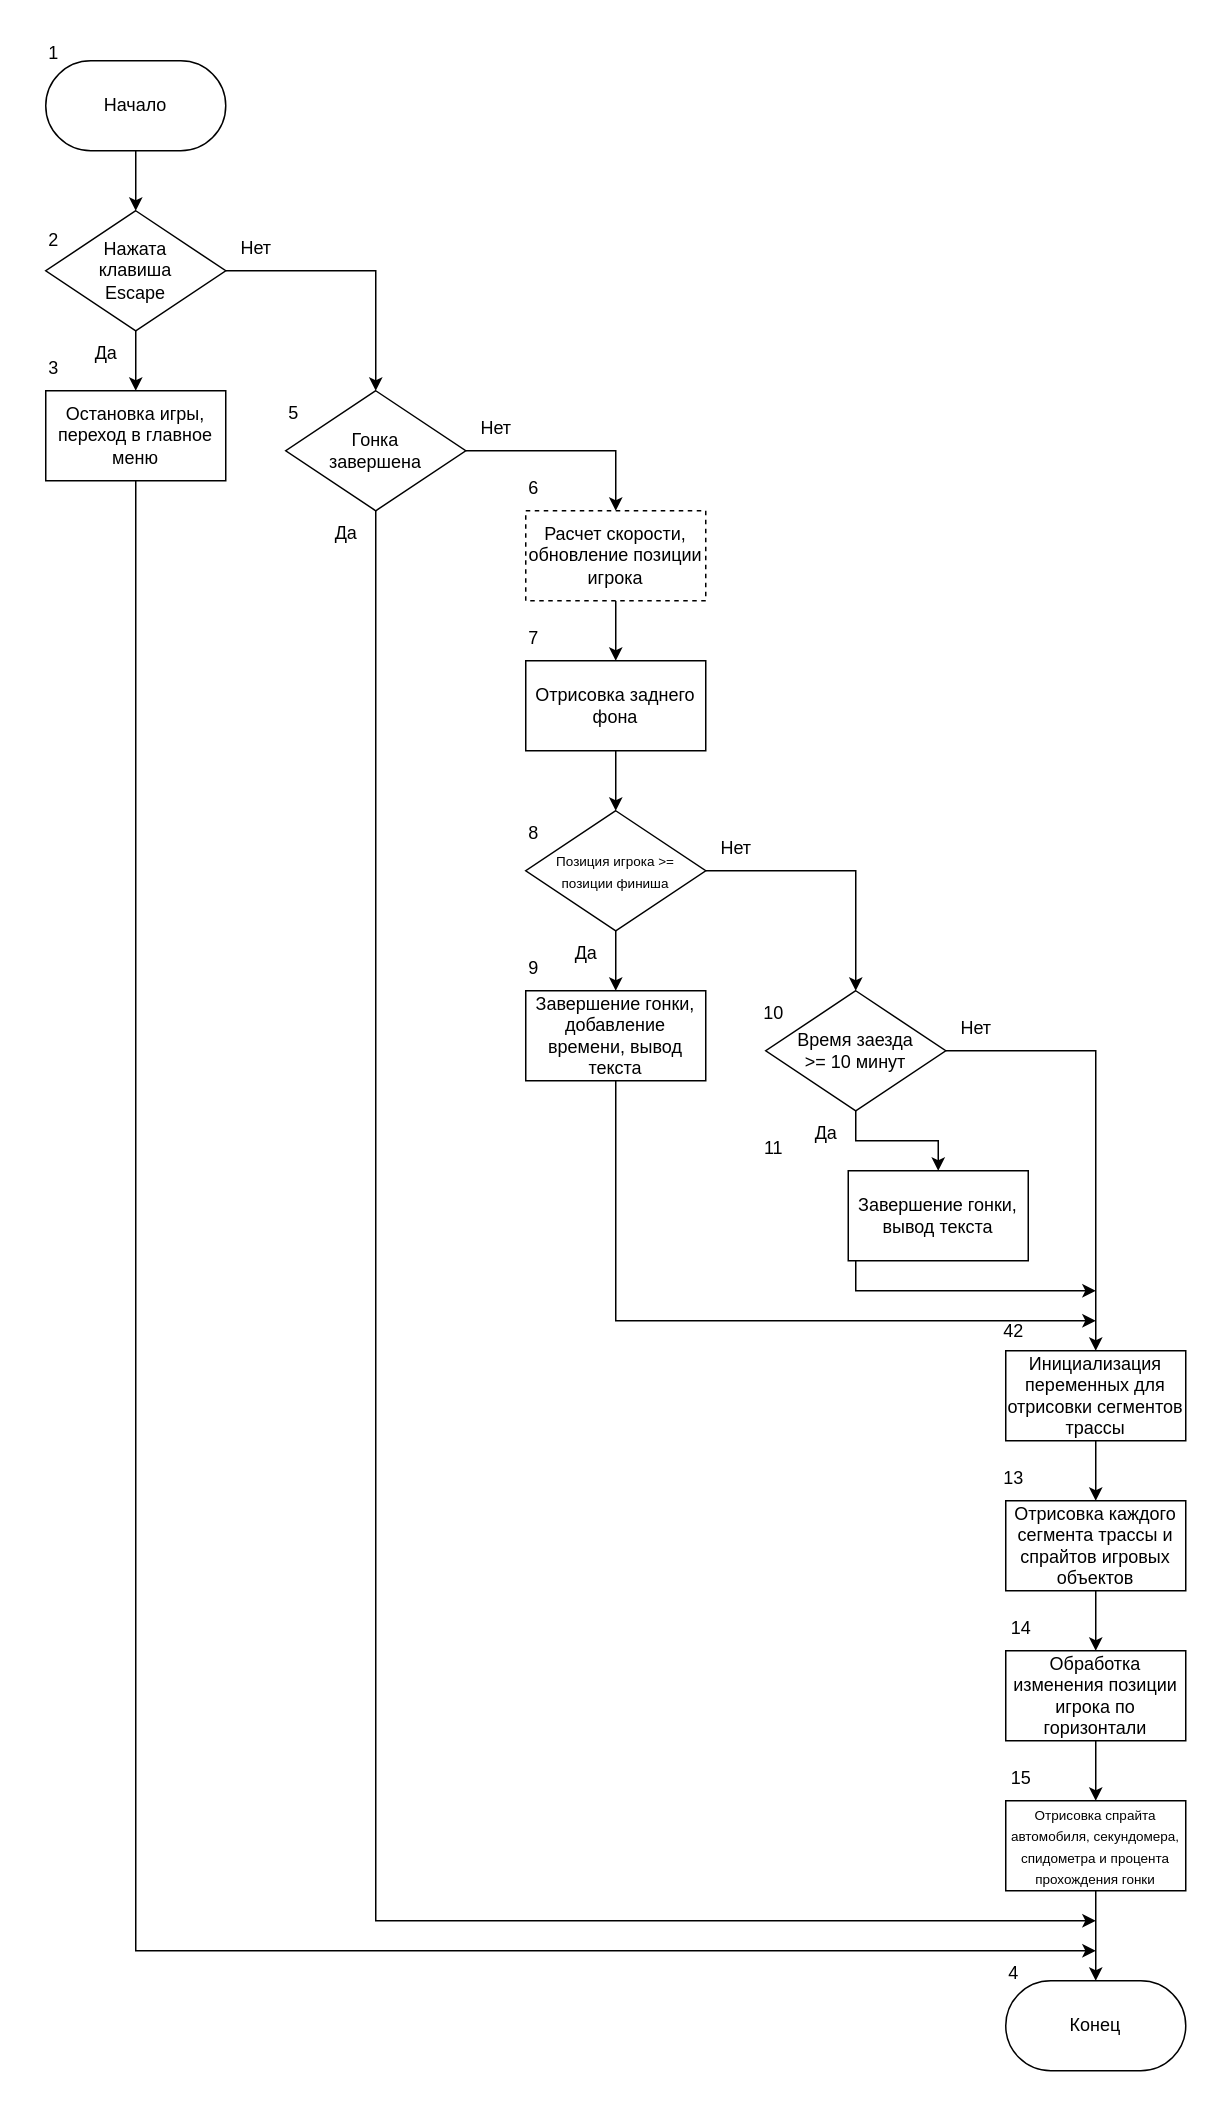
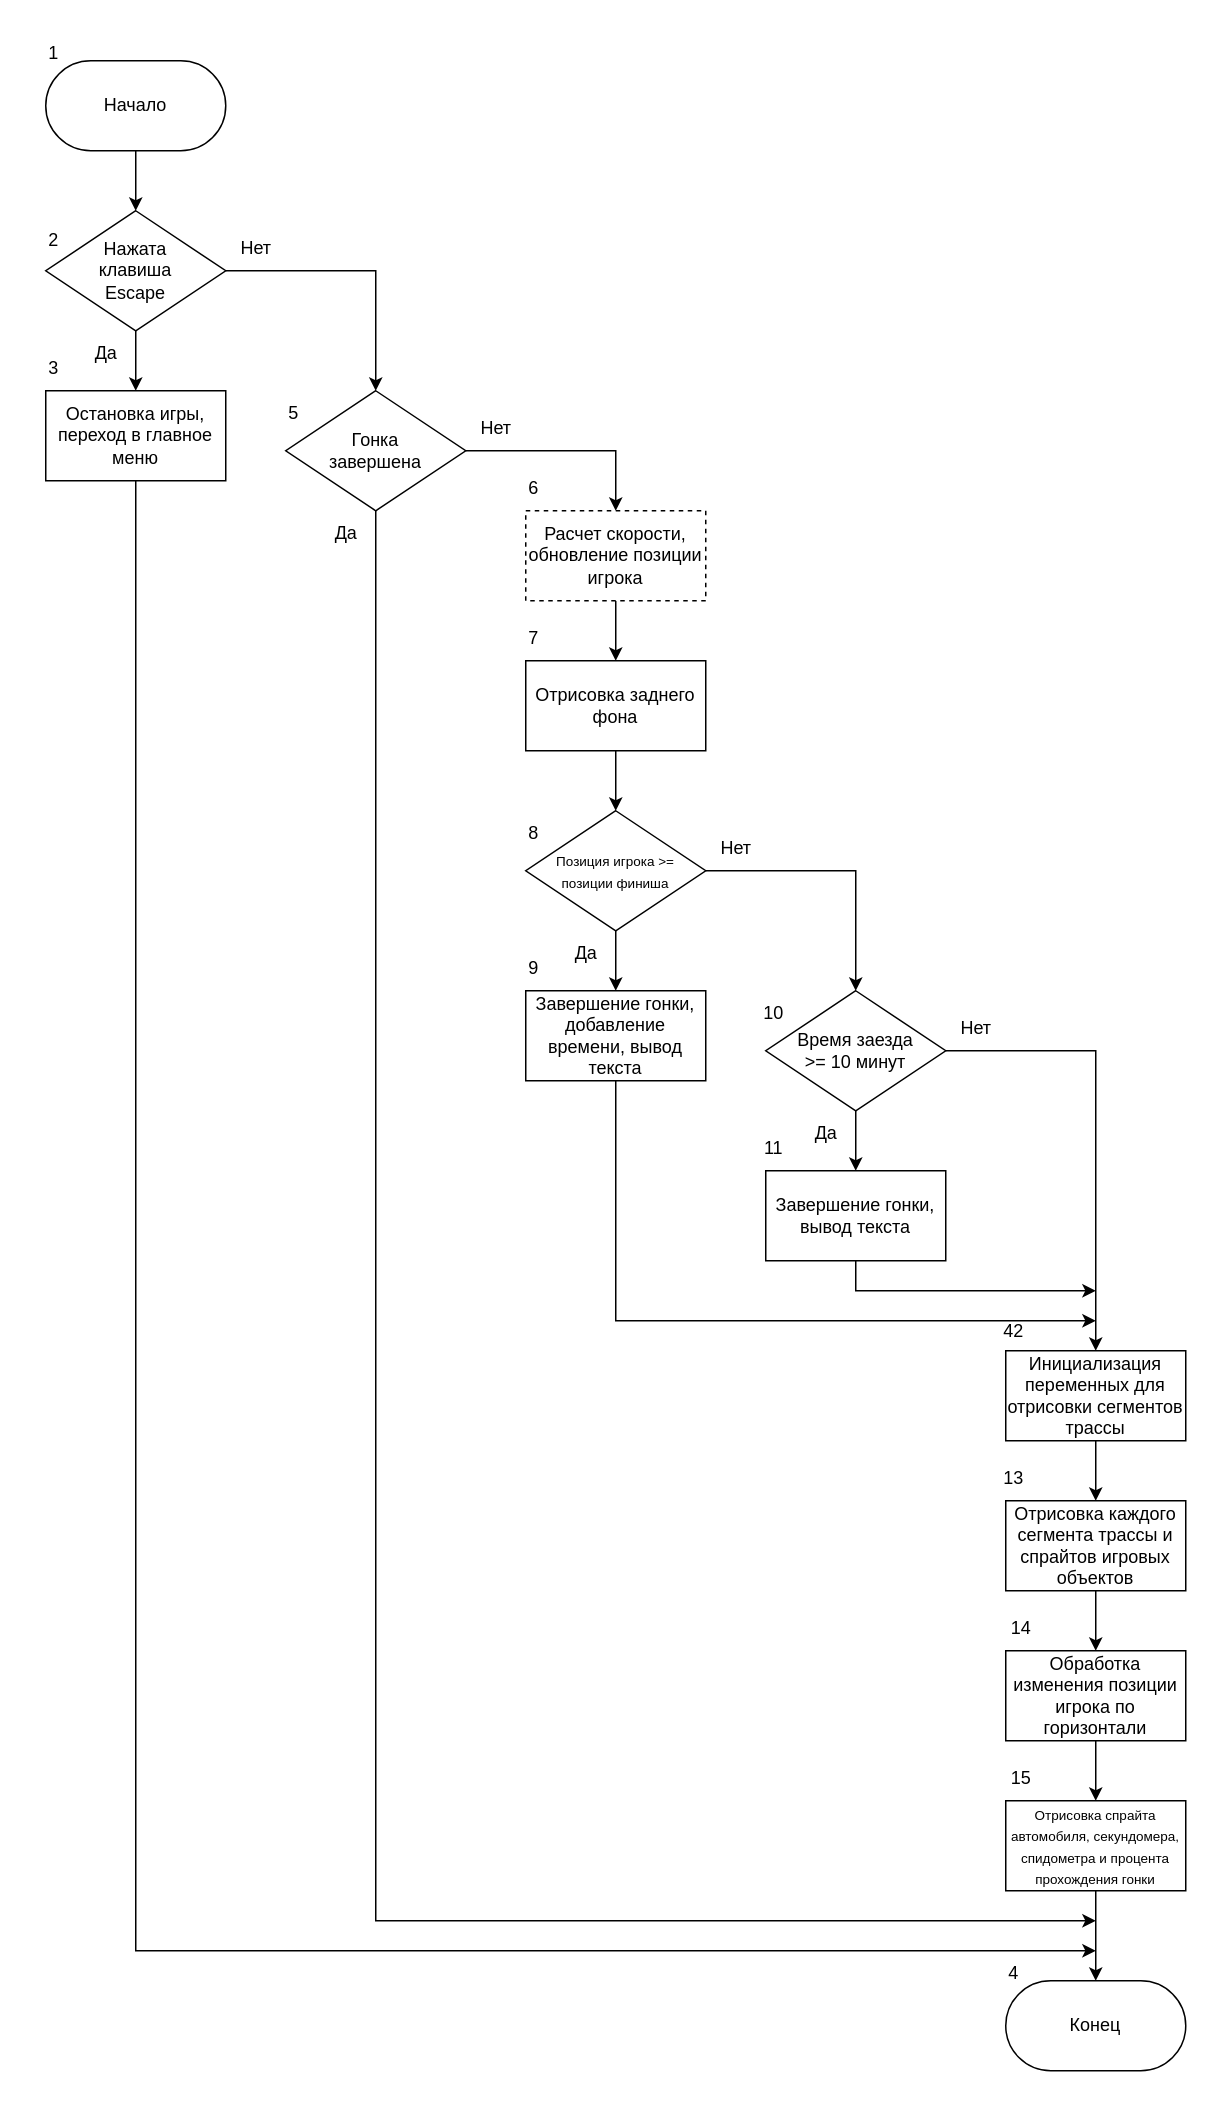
(938, 1216) -> (856, 1216)
